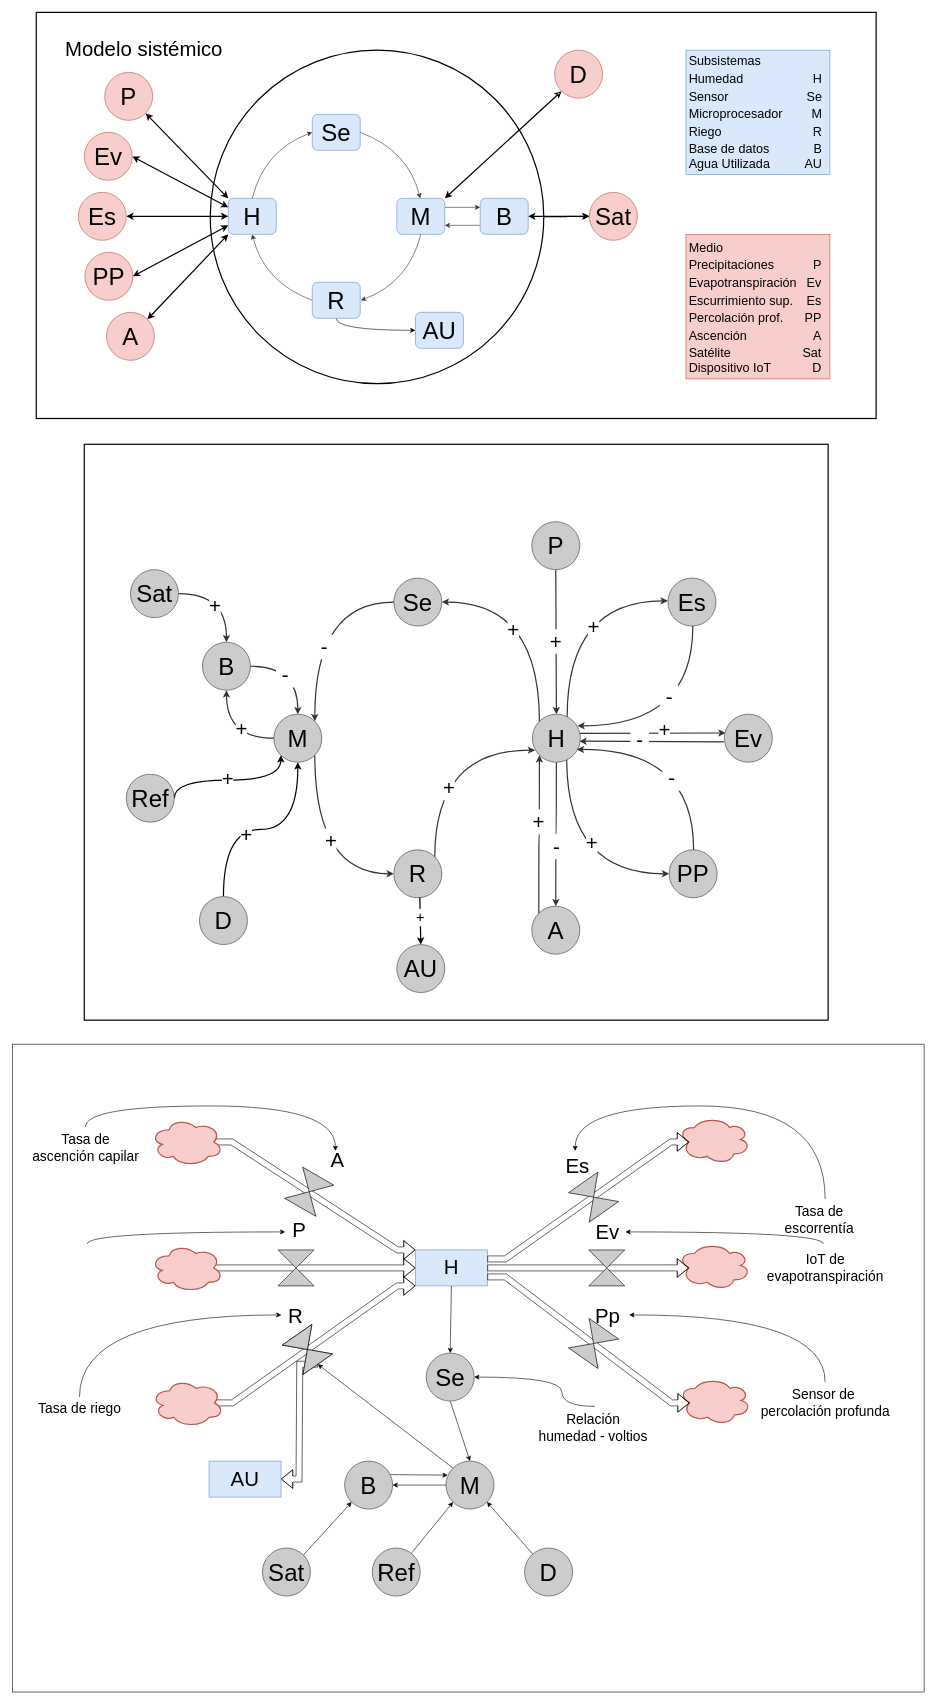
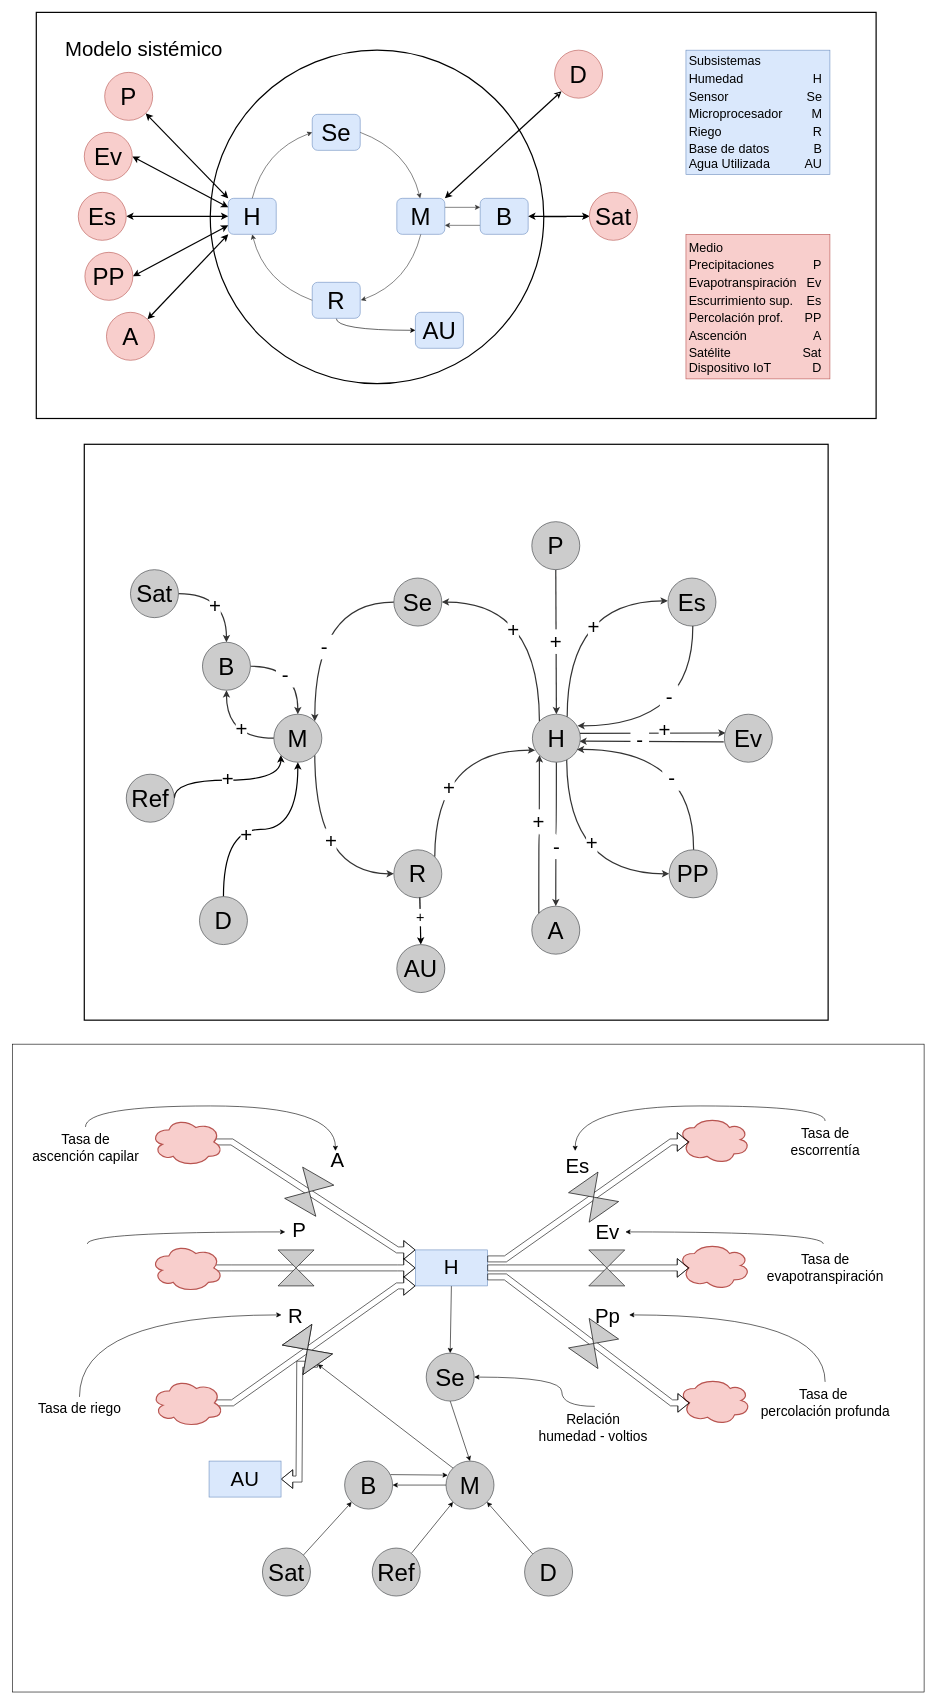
(819, 1220) -> (825, 1142)
(826, 1268) -> (826, 1268)
(826, 1403) -> (826, 1403)
